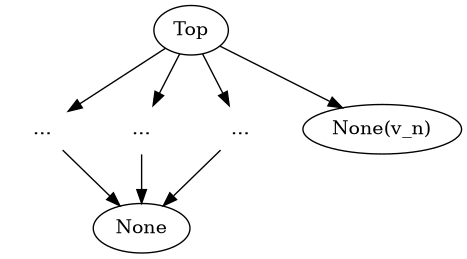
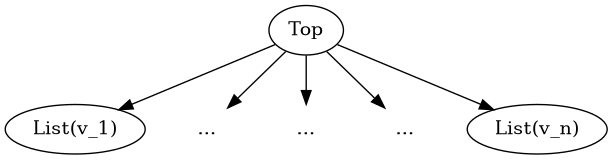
none -> (75, 129)
(382, 129) -> (537, 129)
(142, 228) -> none
